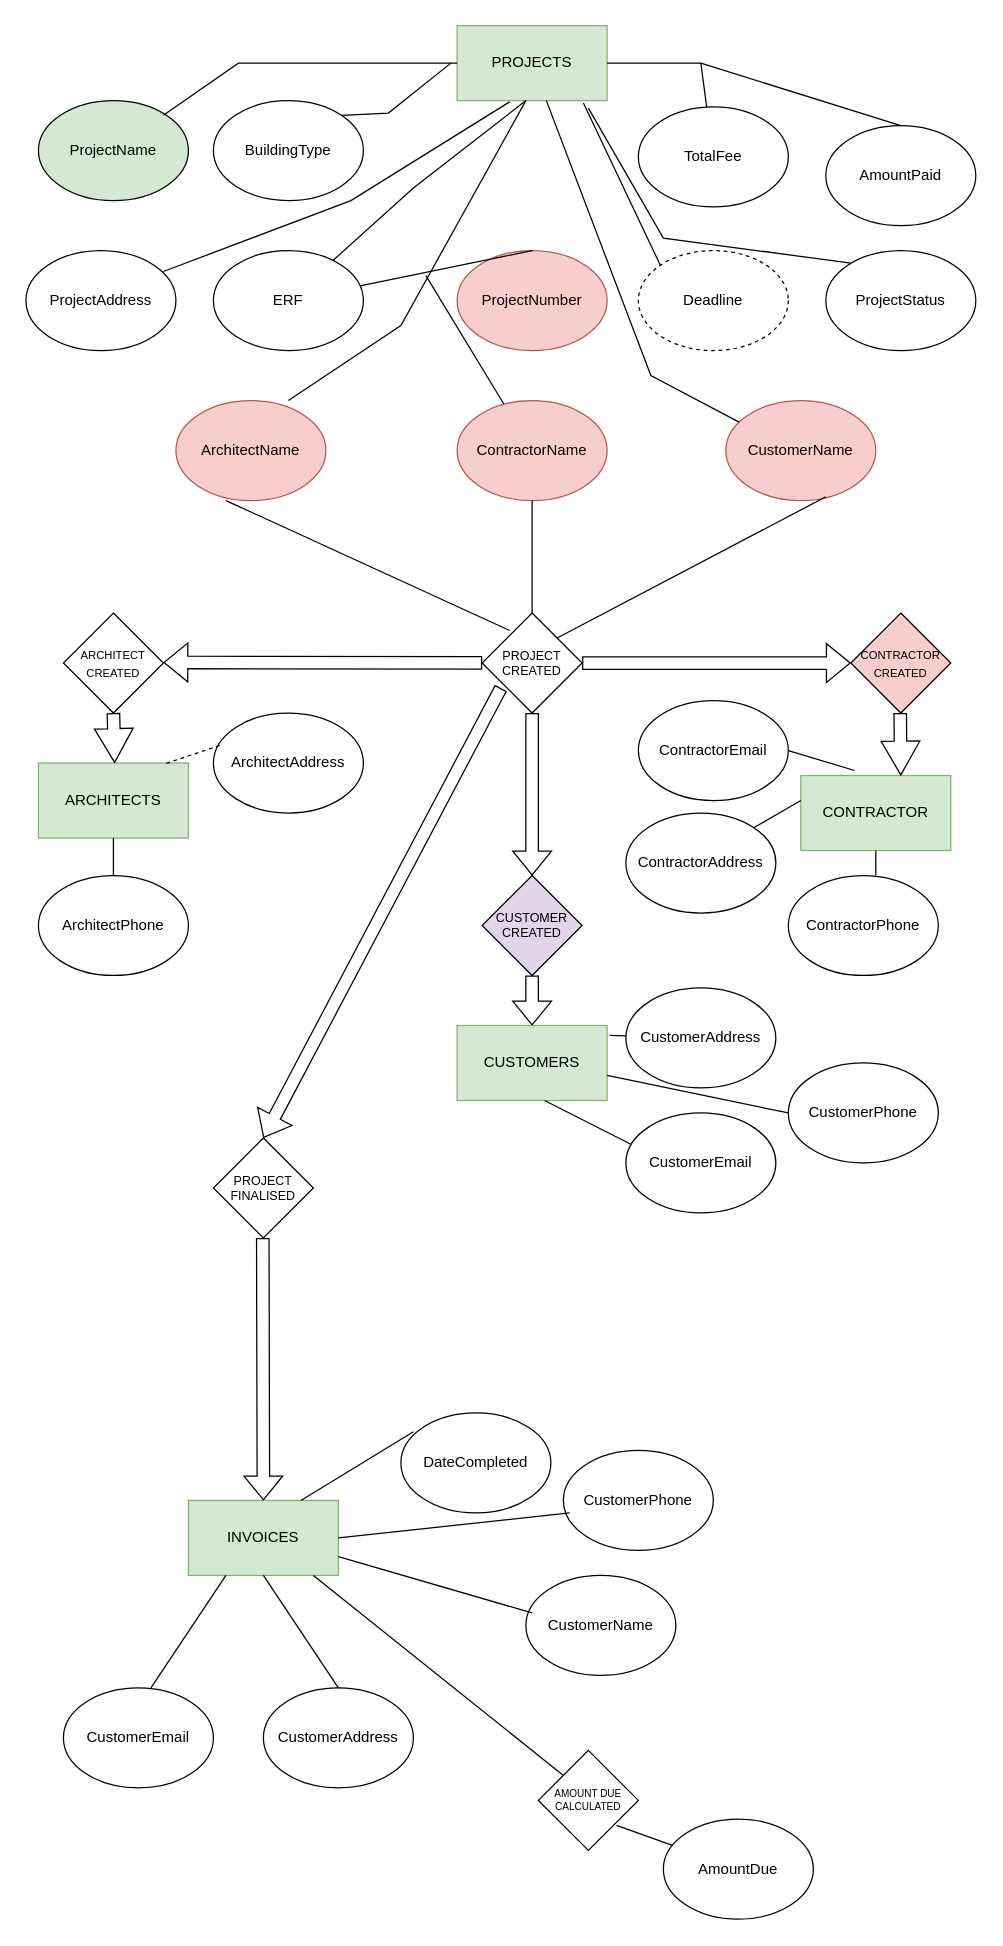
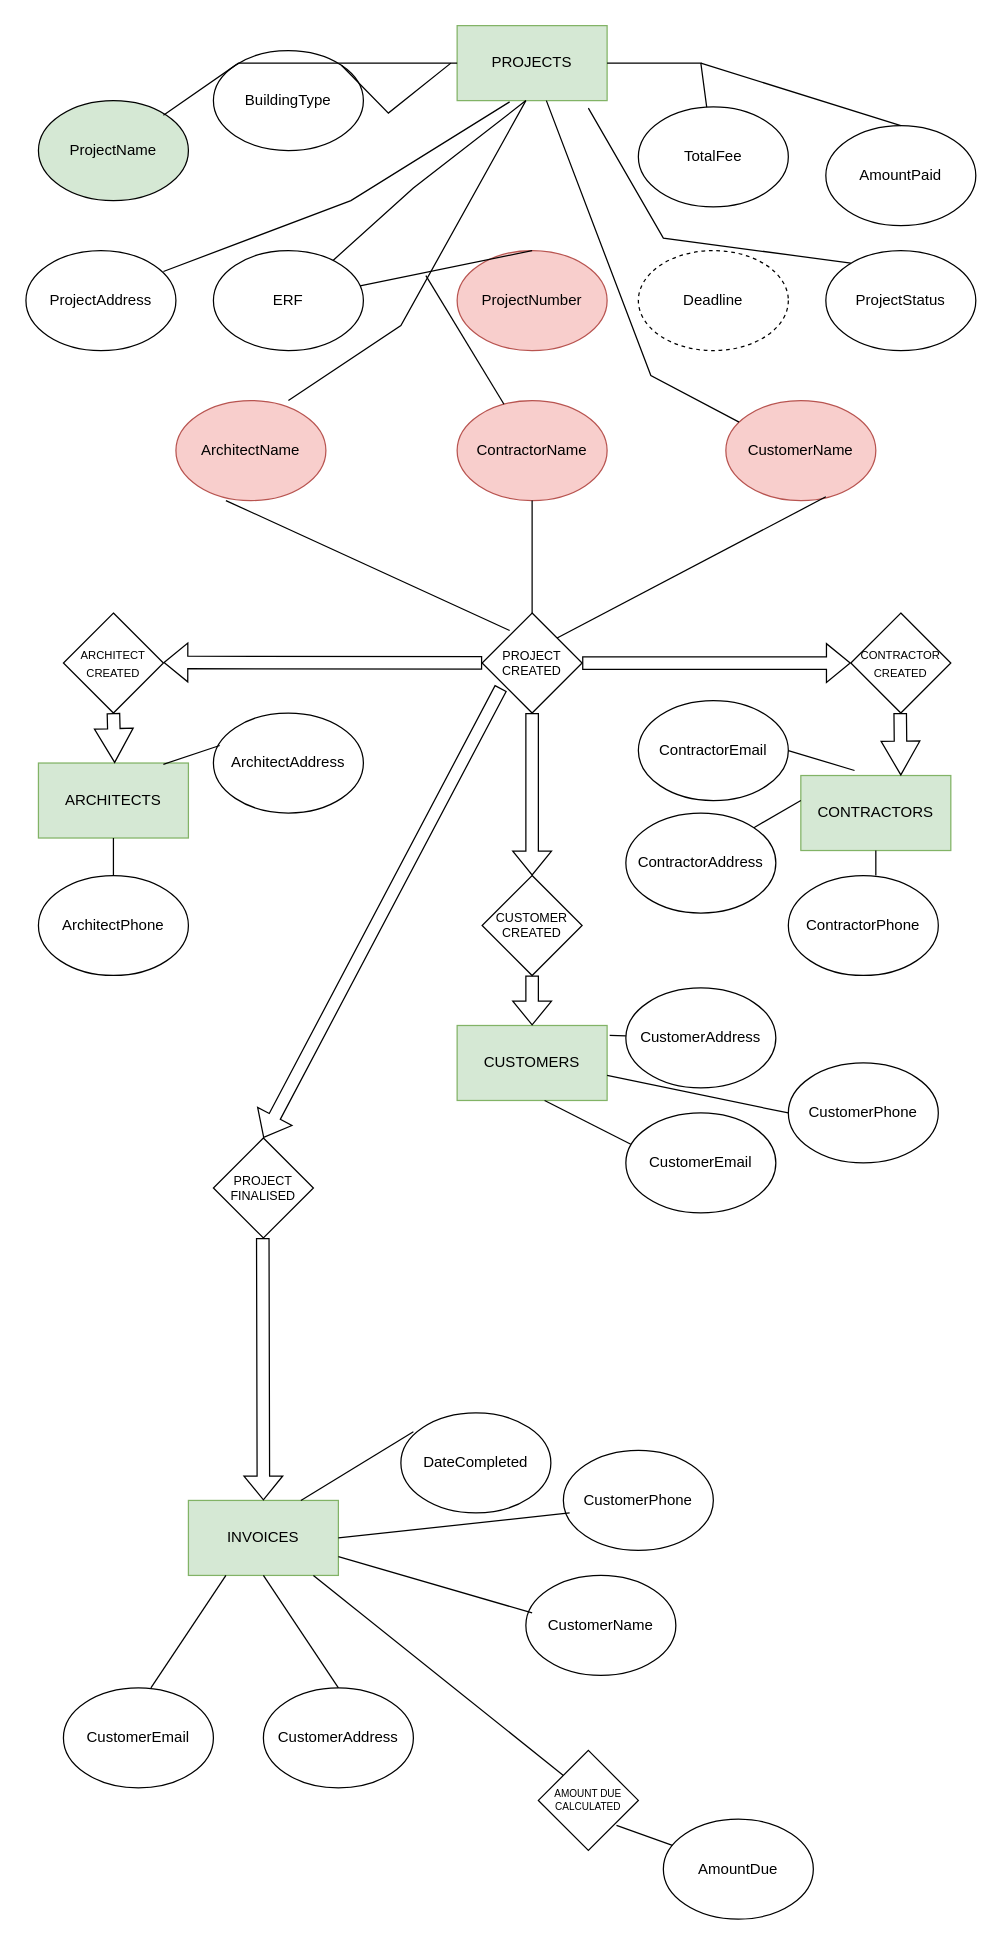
(288, 151) -> (288, 101)
(621, 184) -> none
(901, 663) -> (901, 663)
(190, 755) -> (190, 755)
(876, 813) -> (876, 813)
(532, 926) -> (532, 926)
